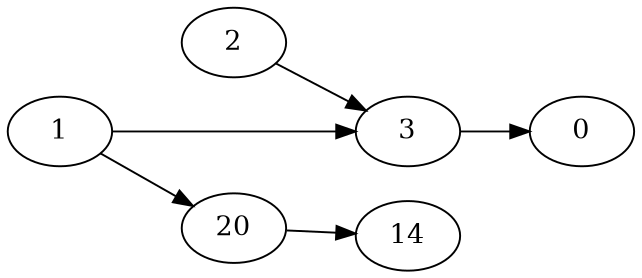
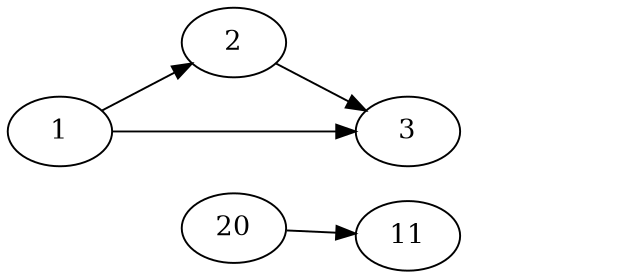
(582, 131) -> none
(138, 175) -> (138, 91)
(408, 236) -> (408, 236)
